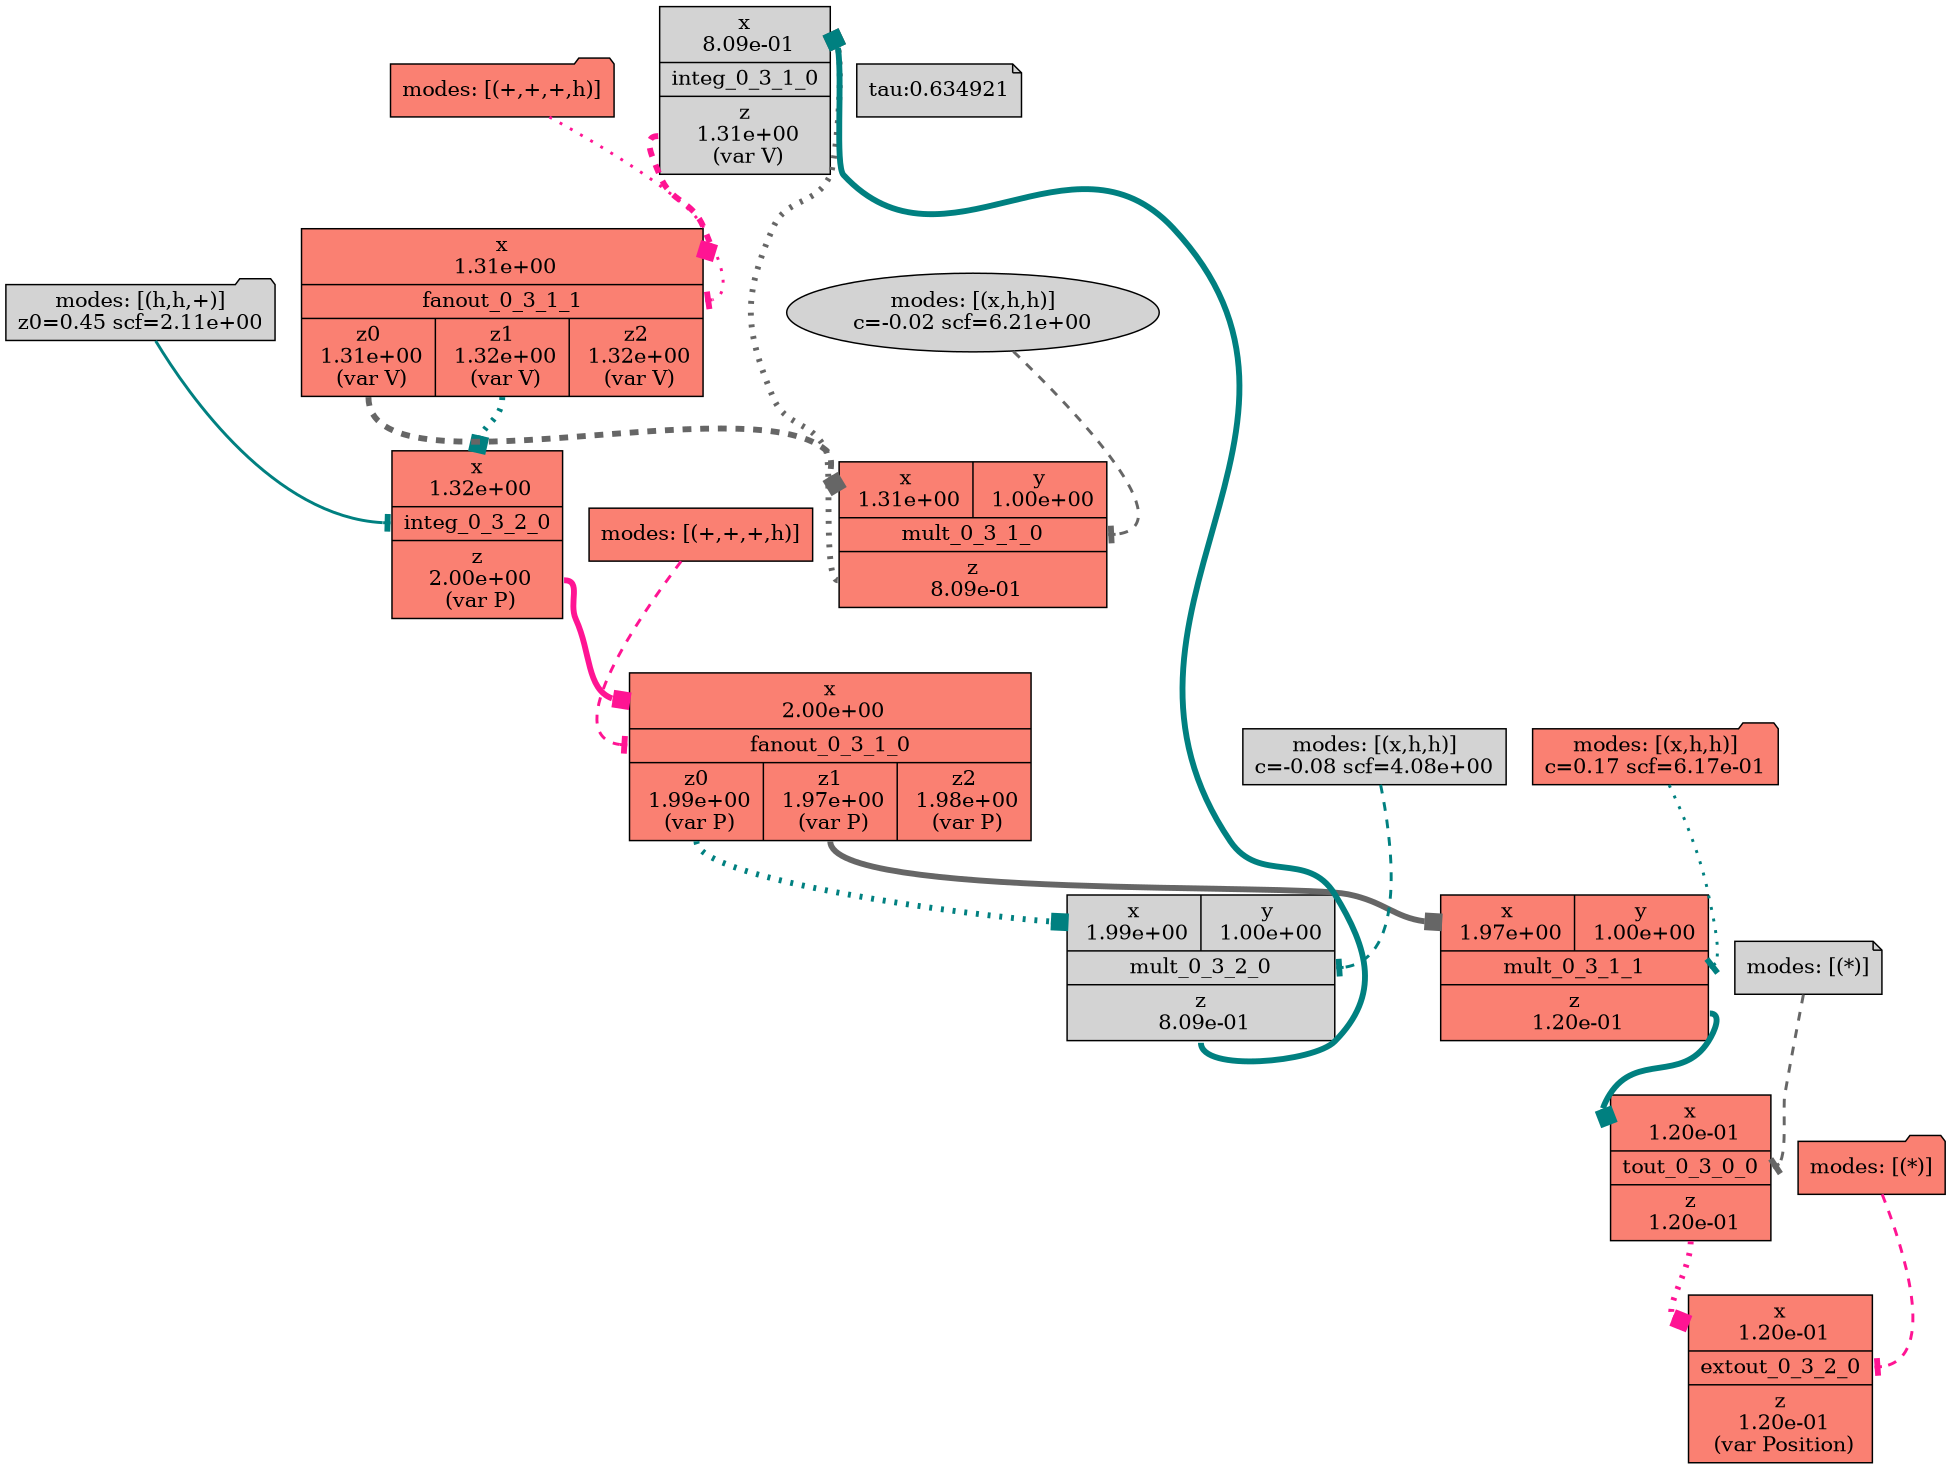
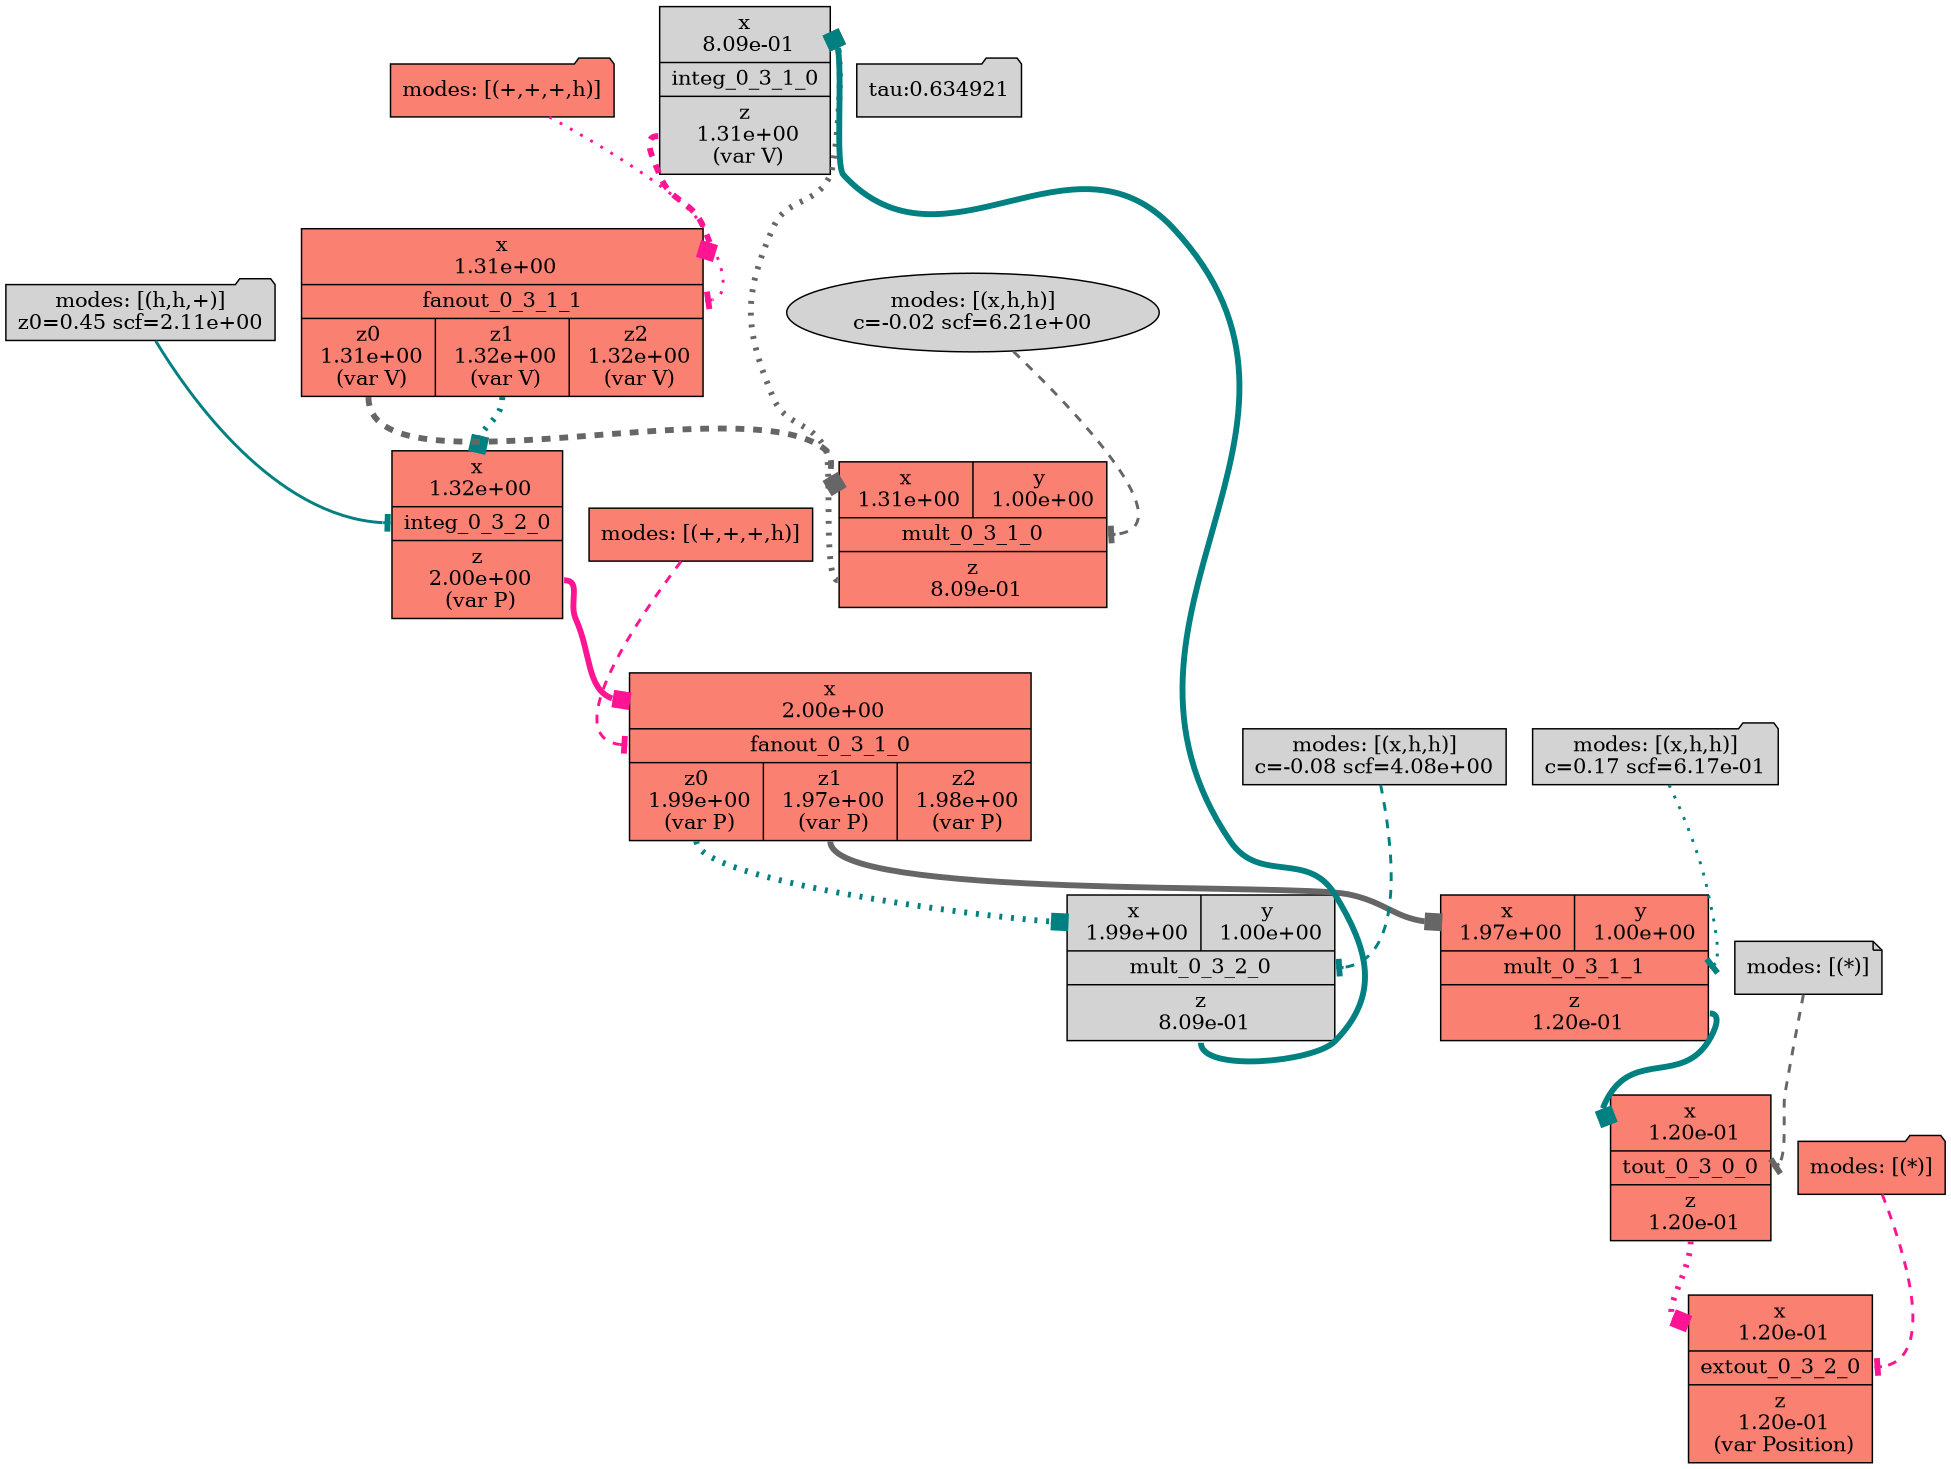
(939, 90) -> (939, 90)
(1655, 757) -> (1655, 757)
